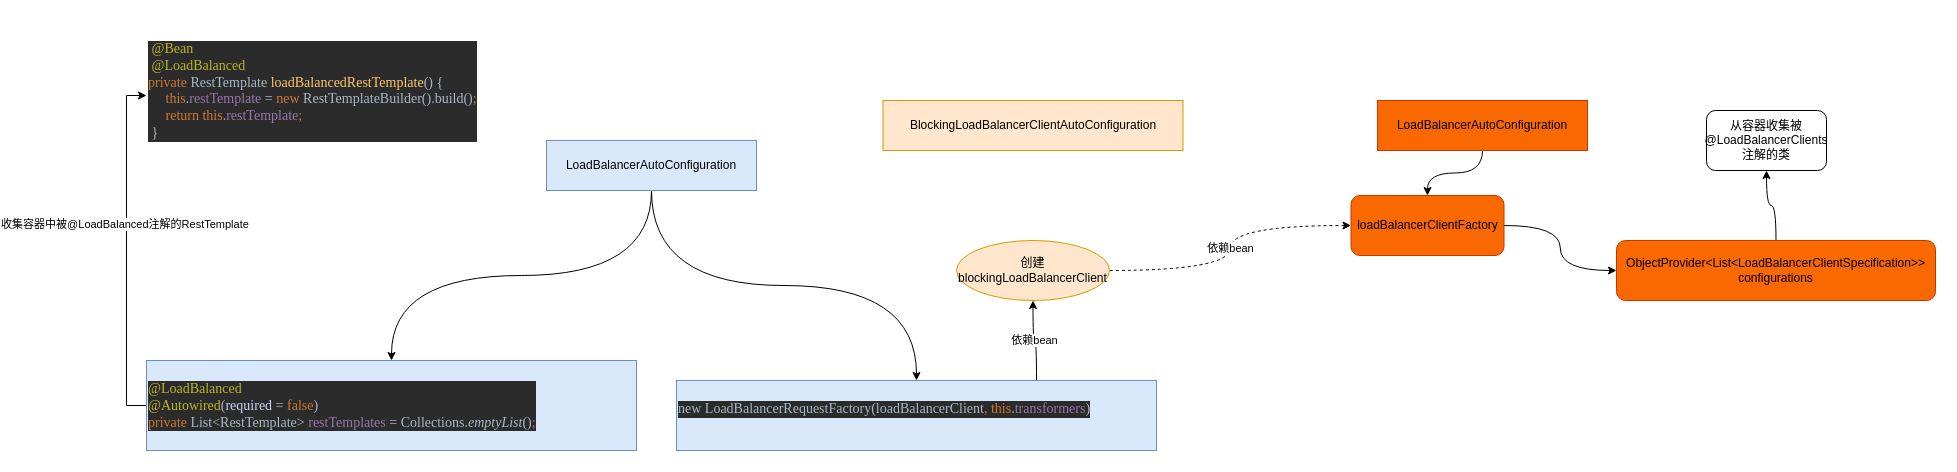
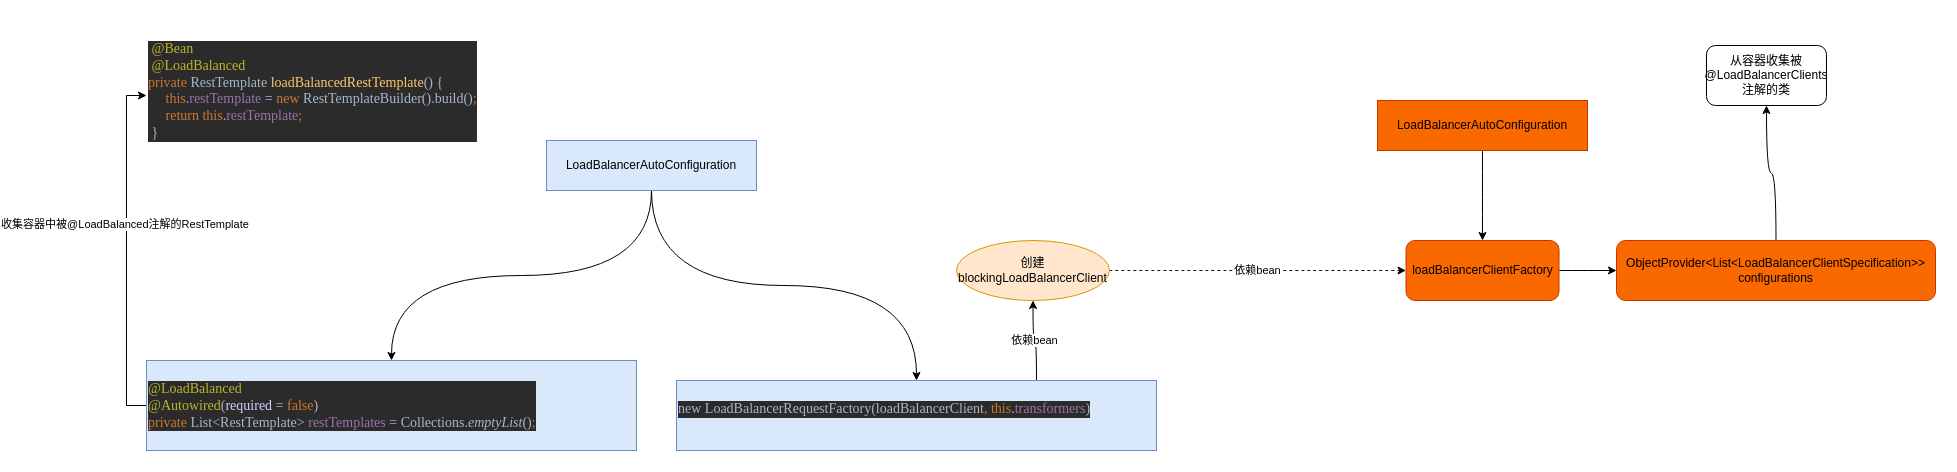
(1033, 126) -> none
(1767, 141) -> (1767, 76)
(1428, 226) -> (1483, 271)
